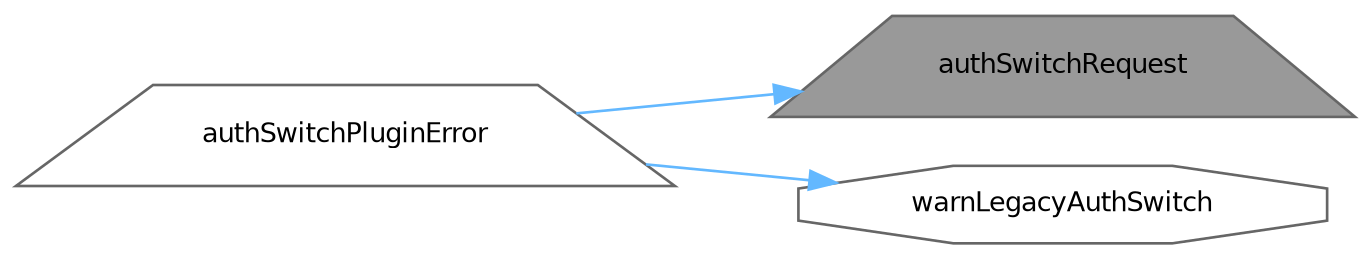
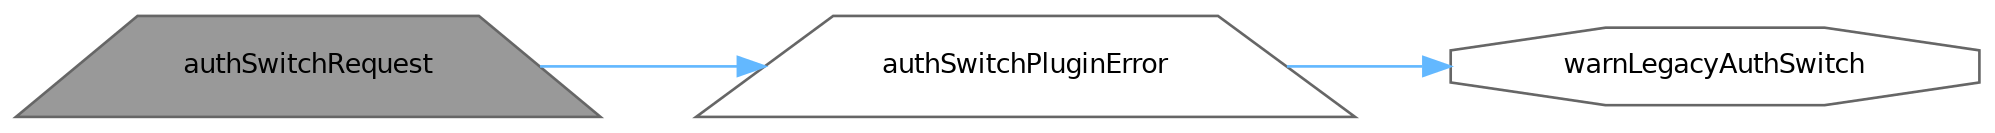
(675, 104) -> (639, 66)
